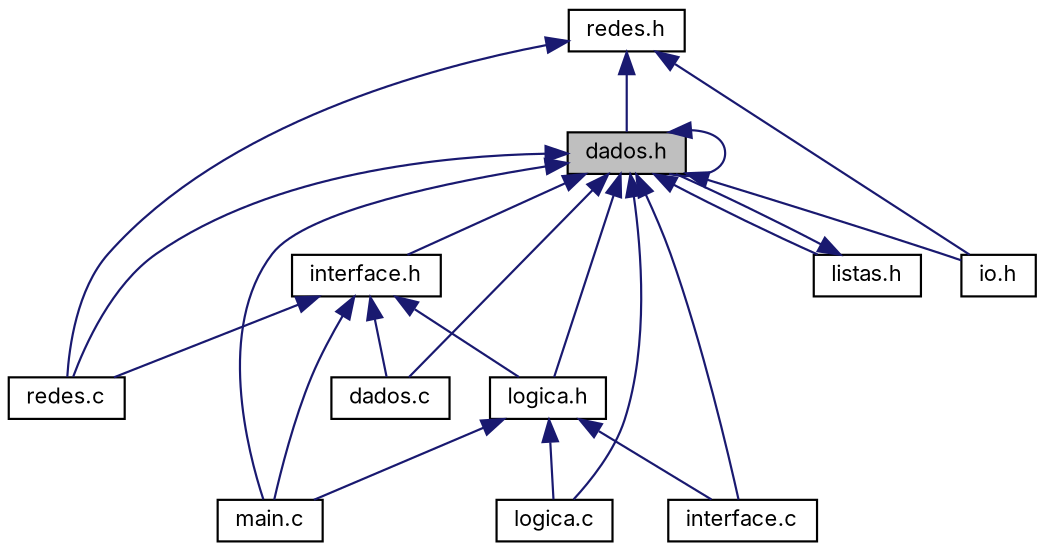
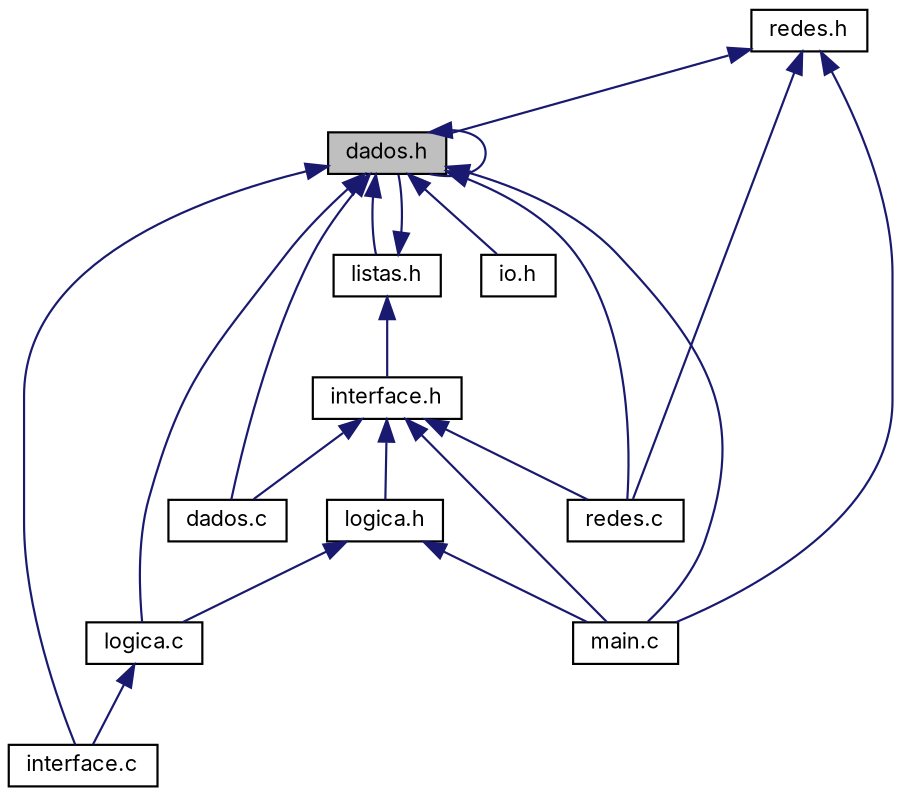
(822, 159) -> (892, 394)
(486, 219) -> (387, 348)
(584, 286) -> none
(655, 465) -> (108, 715)
